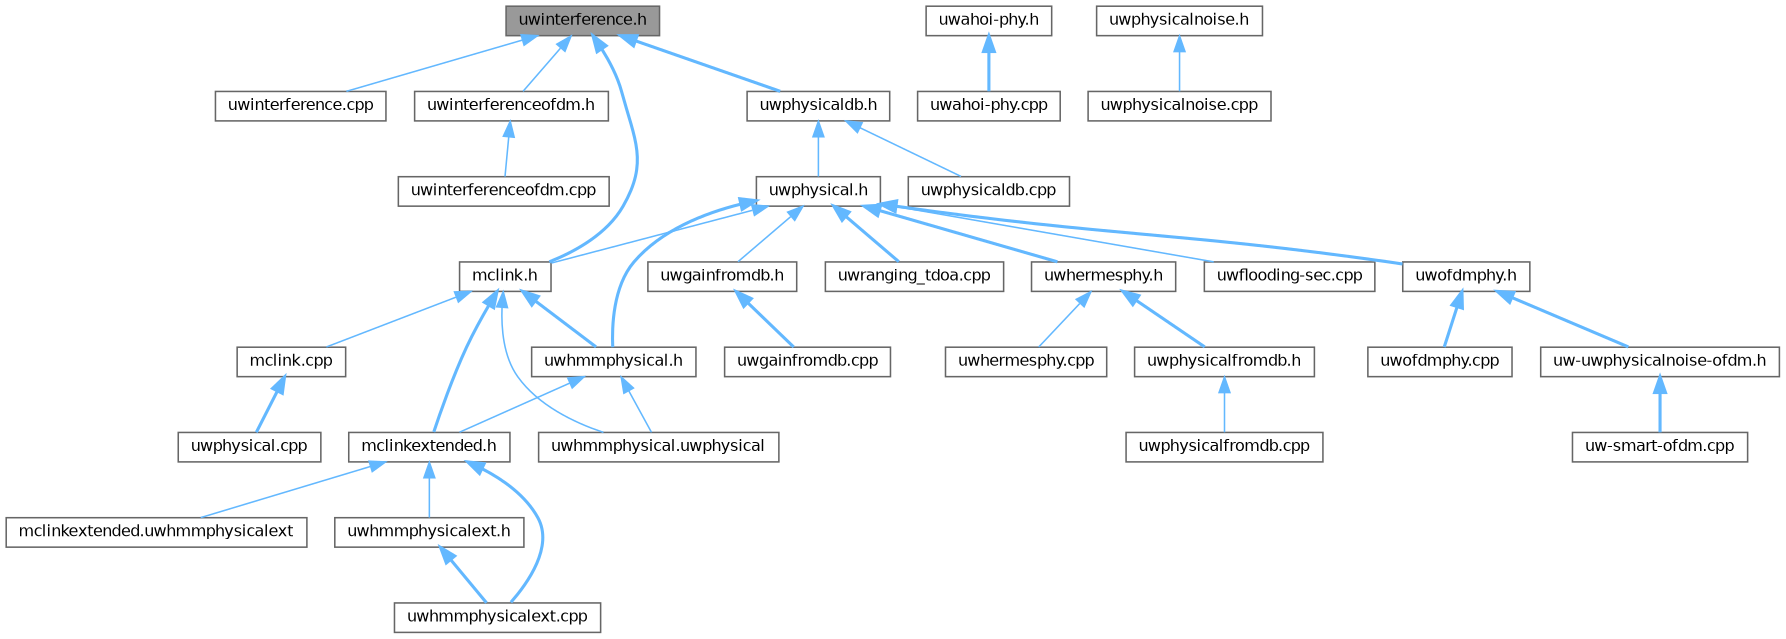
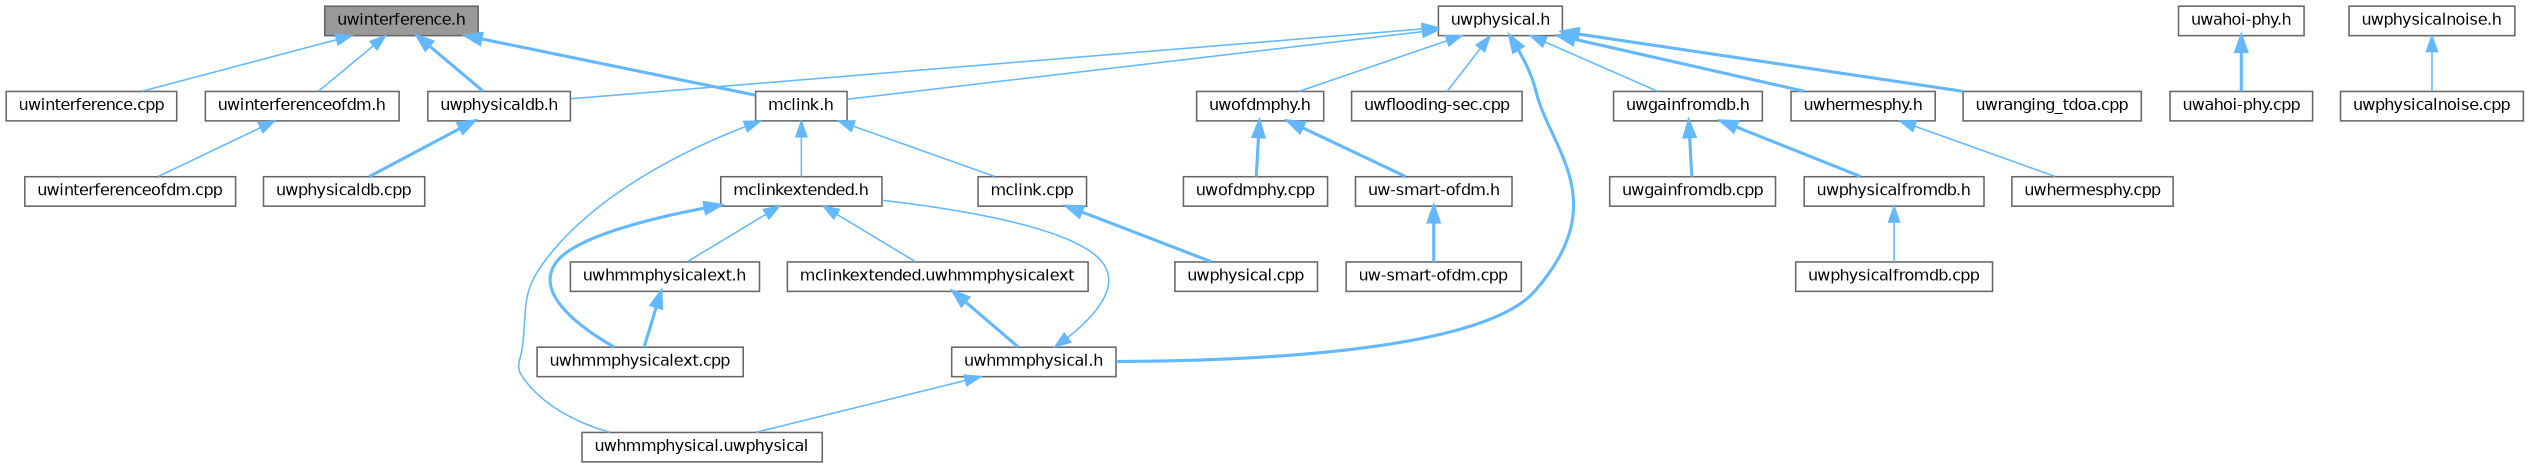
(910, 152) -> (415, 152)
(818, 157) -> (996, 64)
(1149, 235) -> (1373, 66)
(566, 324) -> (992, 324)
(1171, 324) -> (1798, 152)
(1660, 362) -> (1434, 191)
(458, 367) -> (801, 157)
